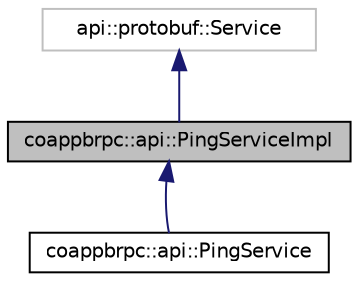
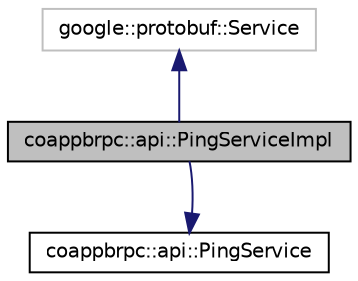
(179, 30) -> (179, 30)
(166, 207) -> (192, 187)
